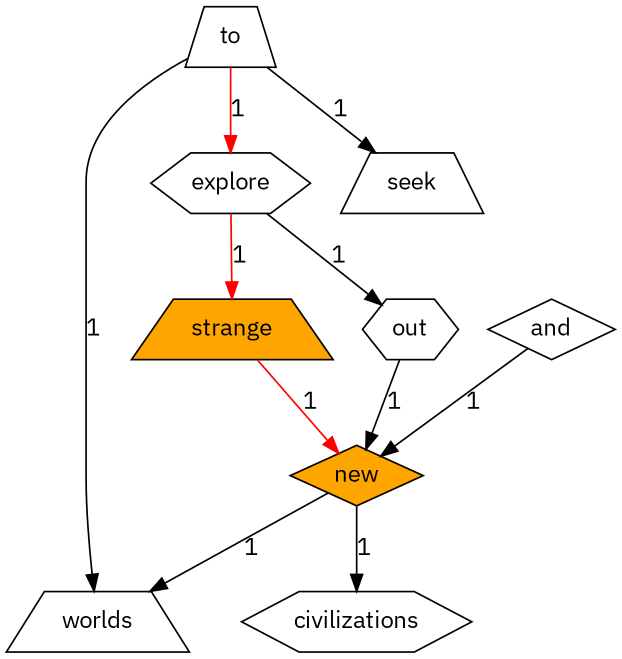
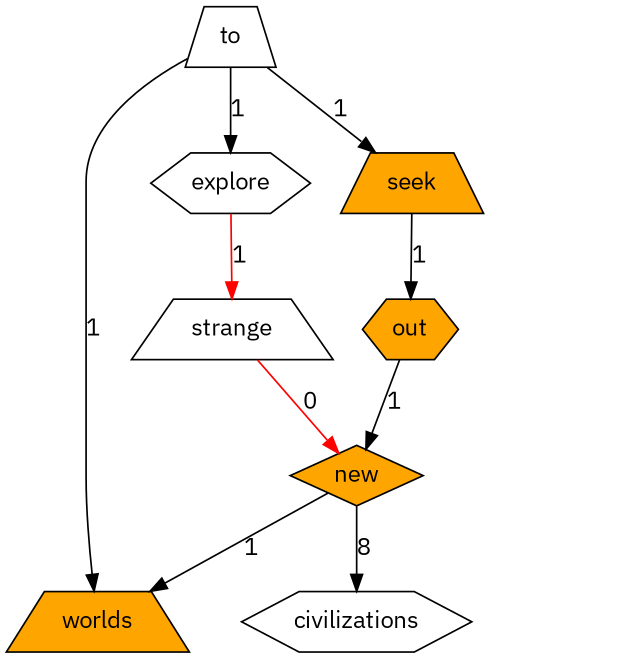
(231, 102) -> (231, 102)
(412, 183) -> (412, 183)
(318, 254) -> (411, 248)
(232, 329) -> (232, 329)
(410, 329) -> (410, 329)
(552, 329) -> none
(310, 402) -> (310, 402)
(364, 549) -> (364, 549)
(98, 622) -> (98, 622)
